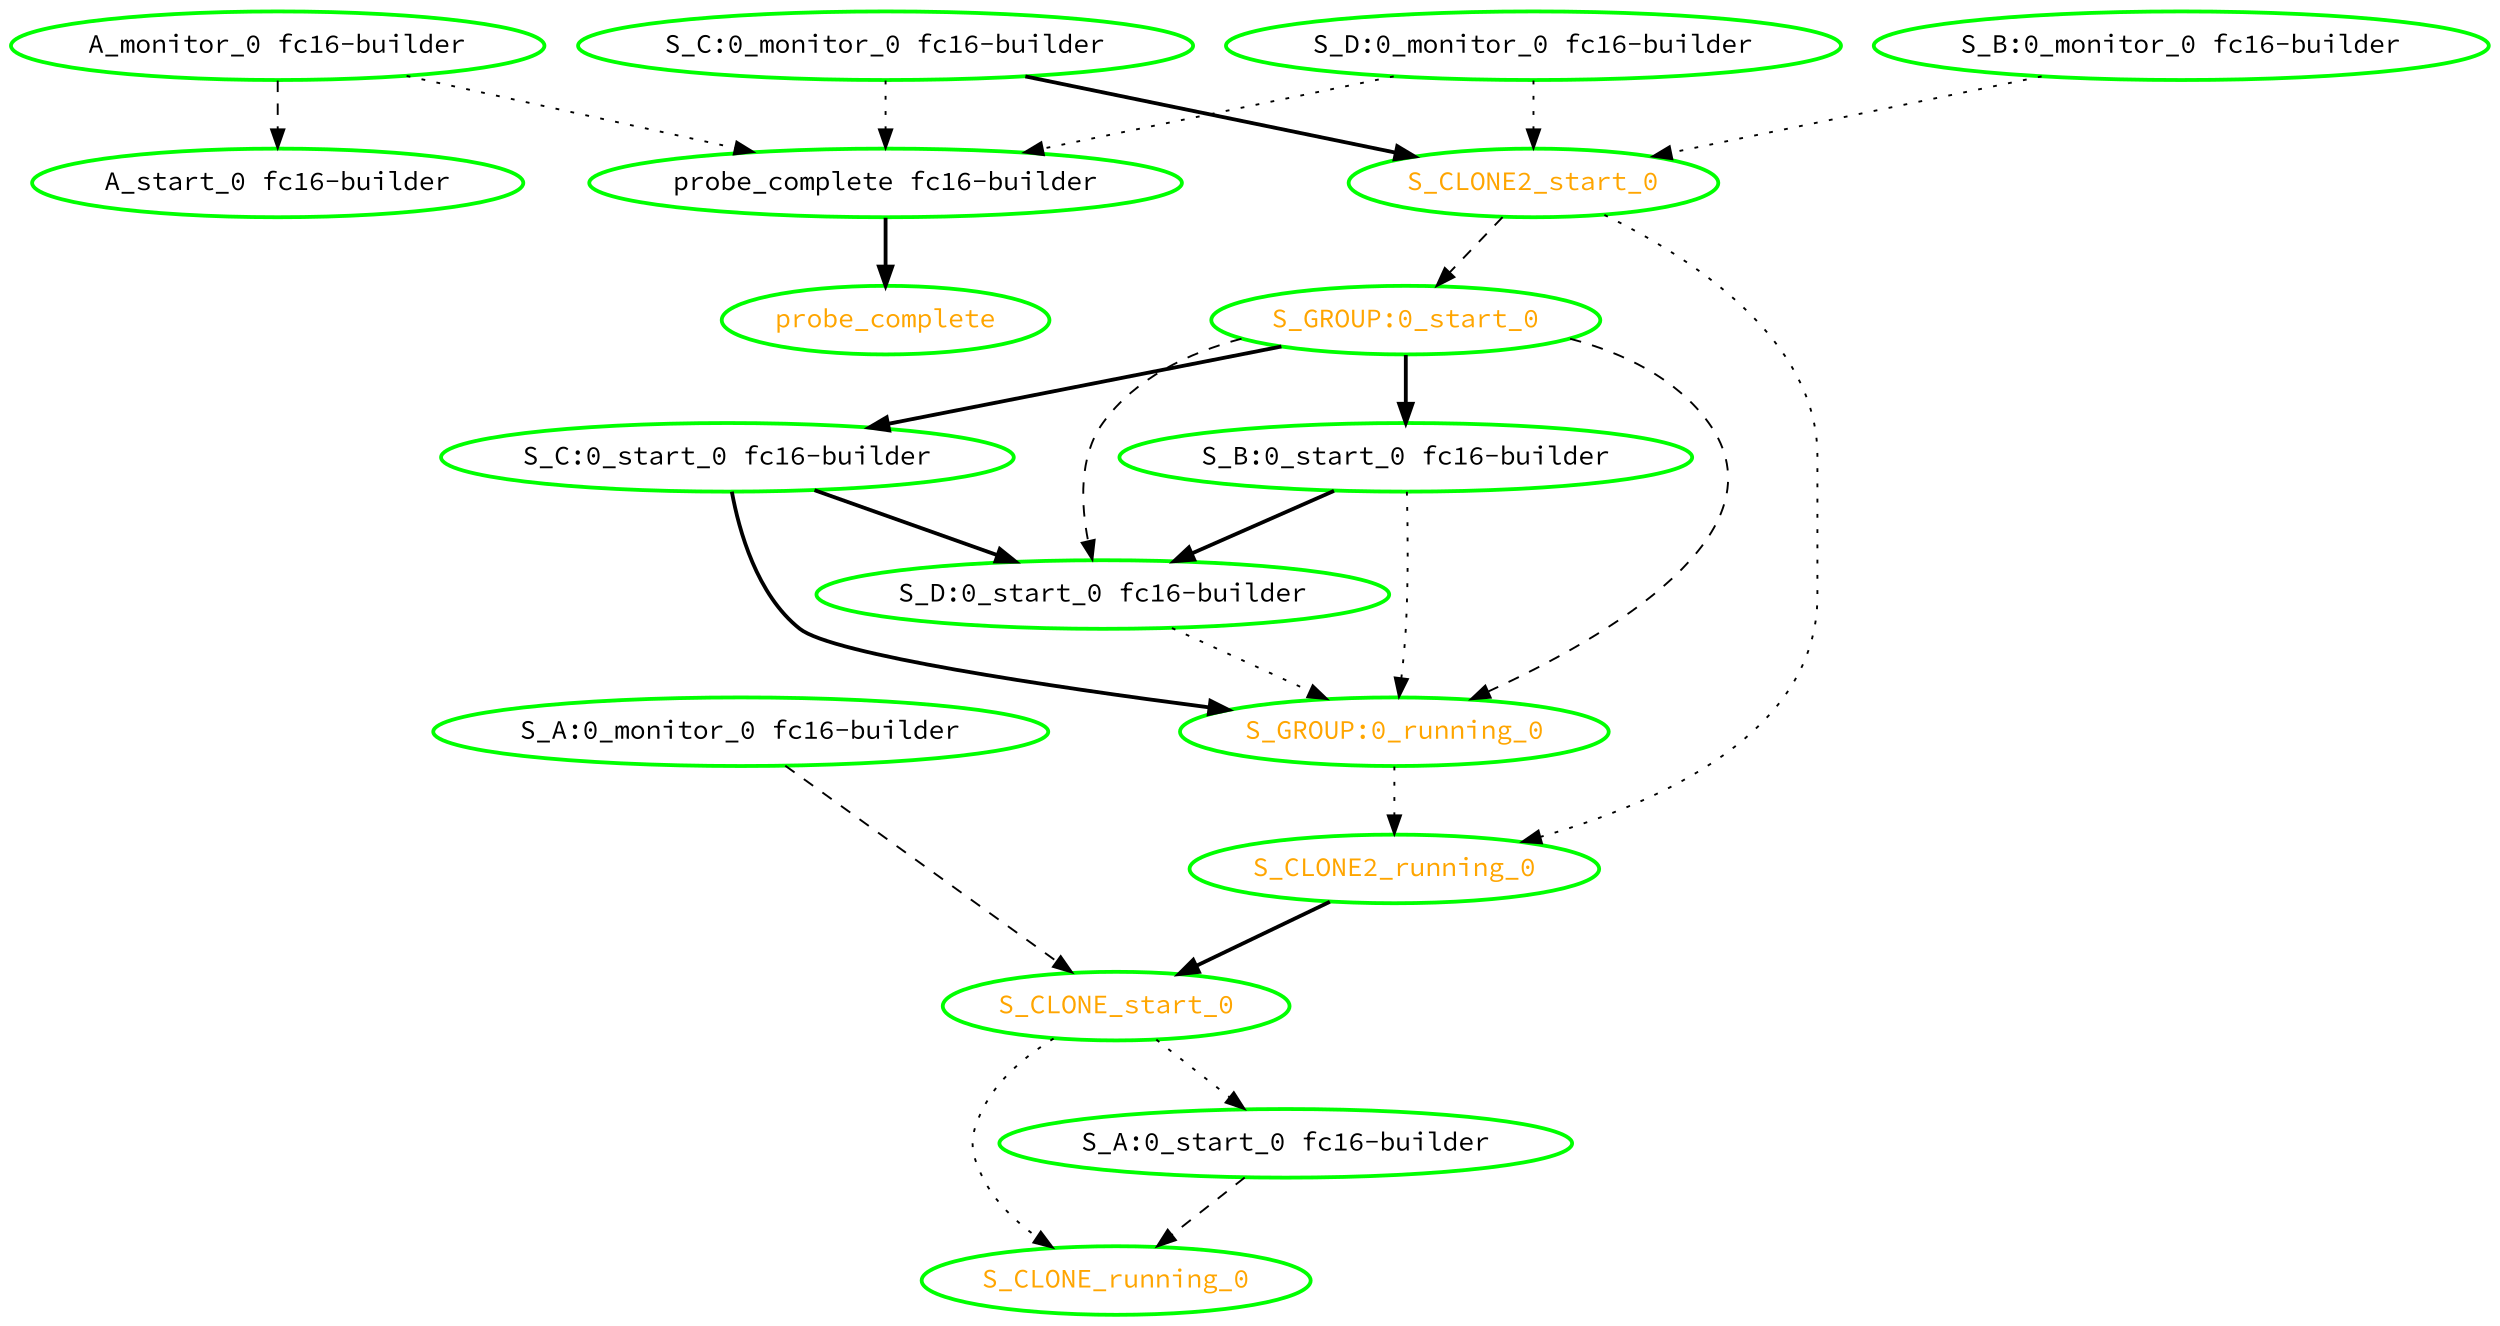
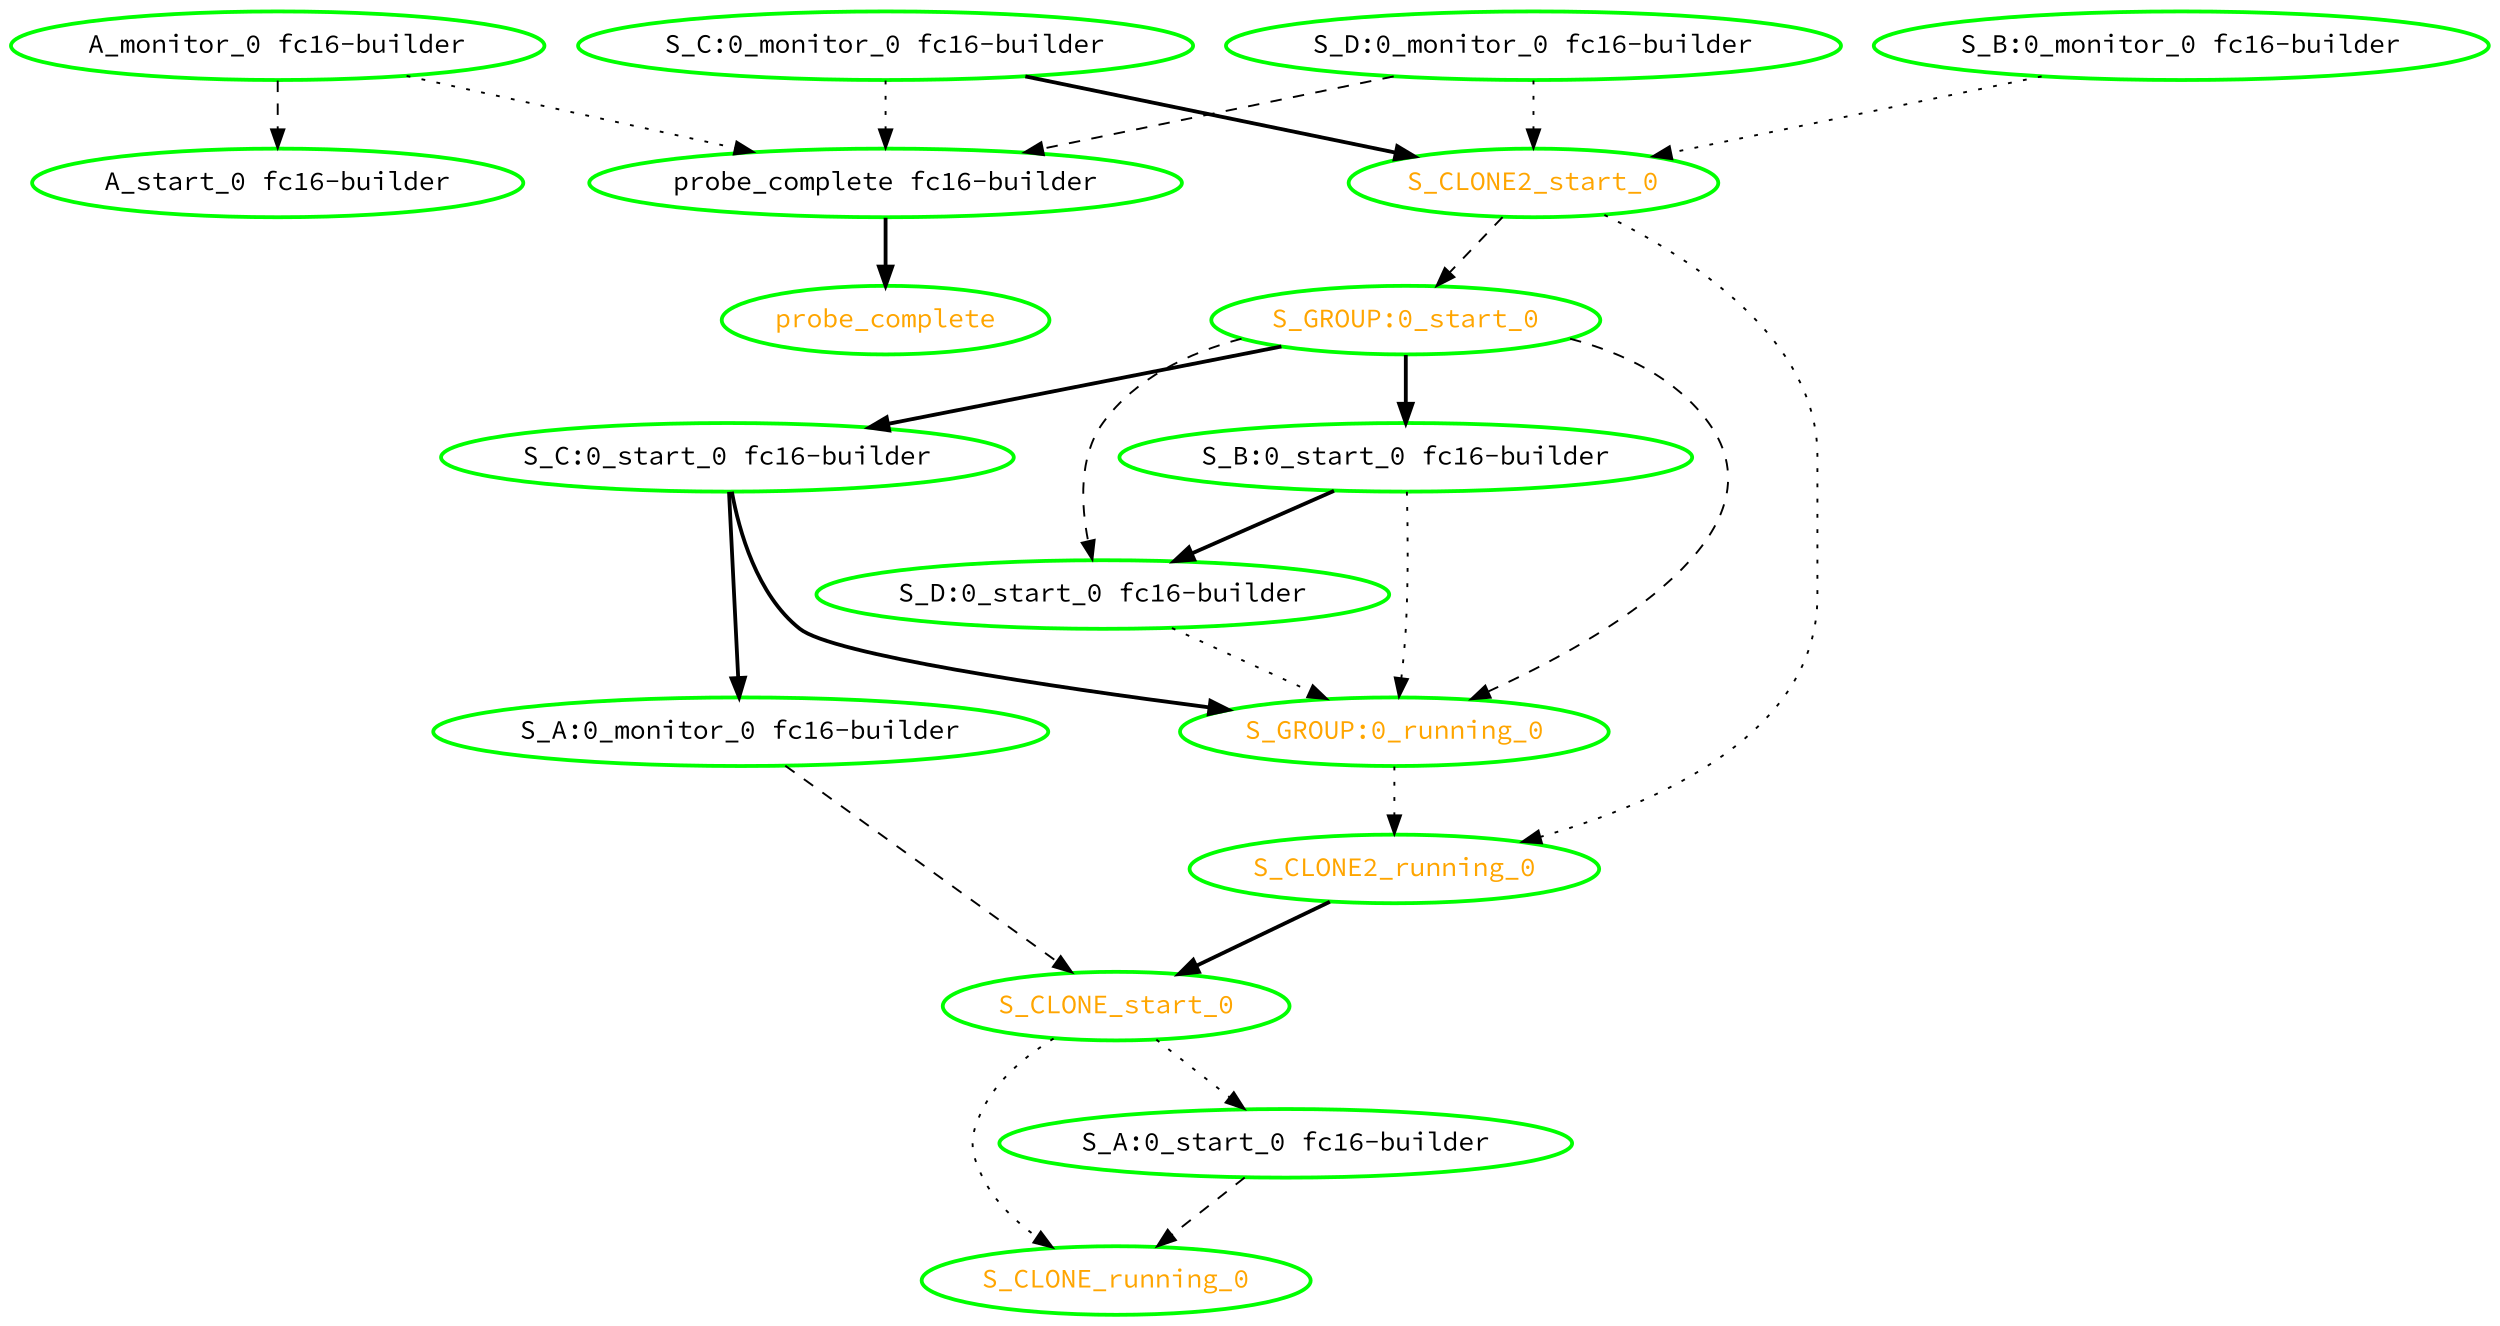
(1245, 107) -> (1245, 107)
(906, 523) -> (734, 585)
